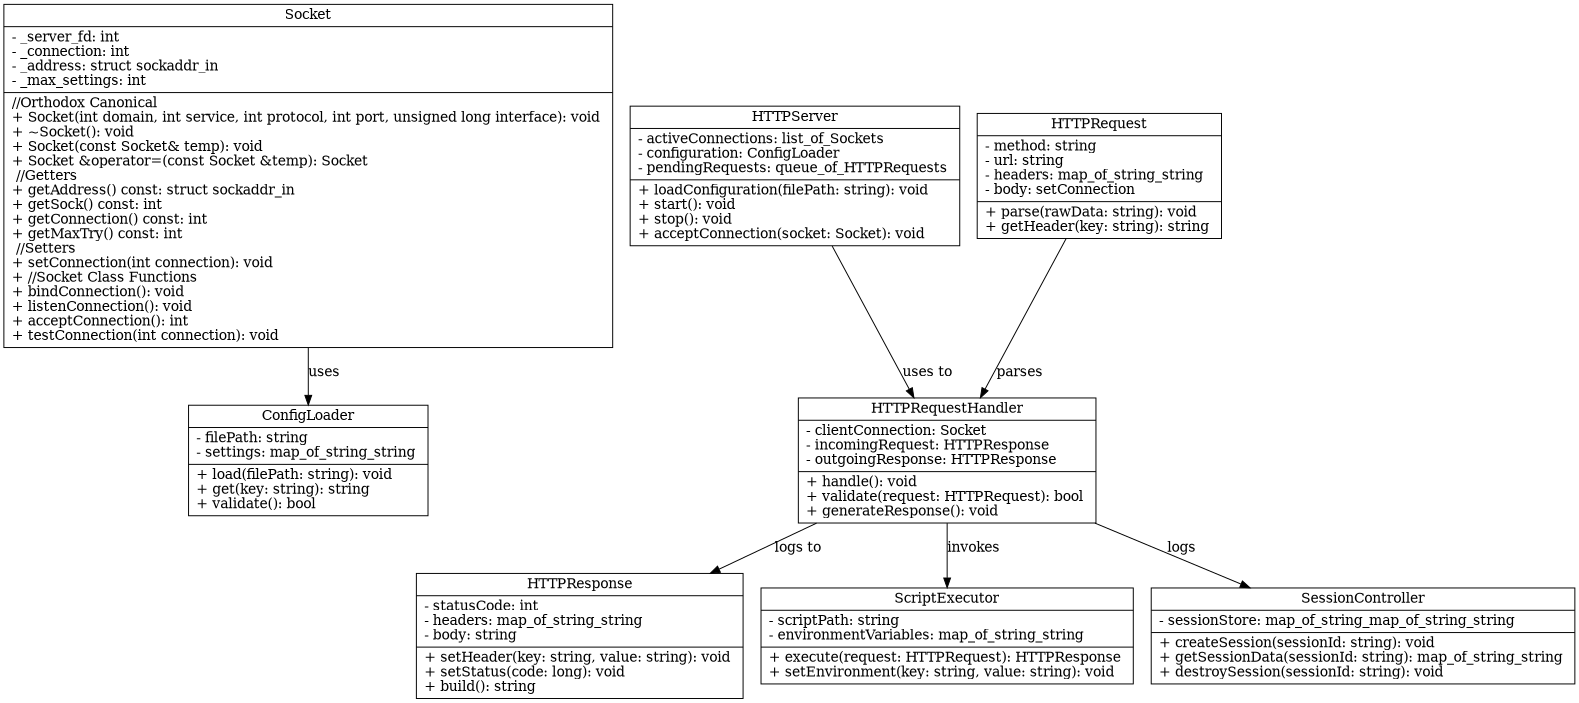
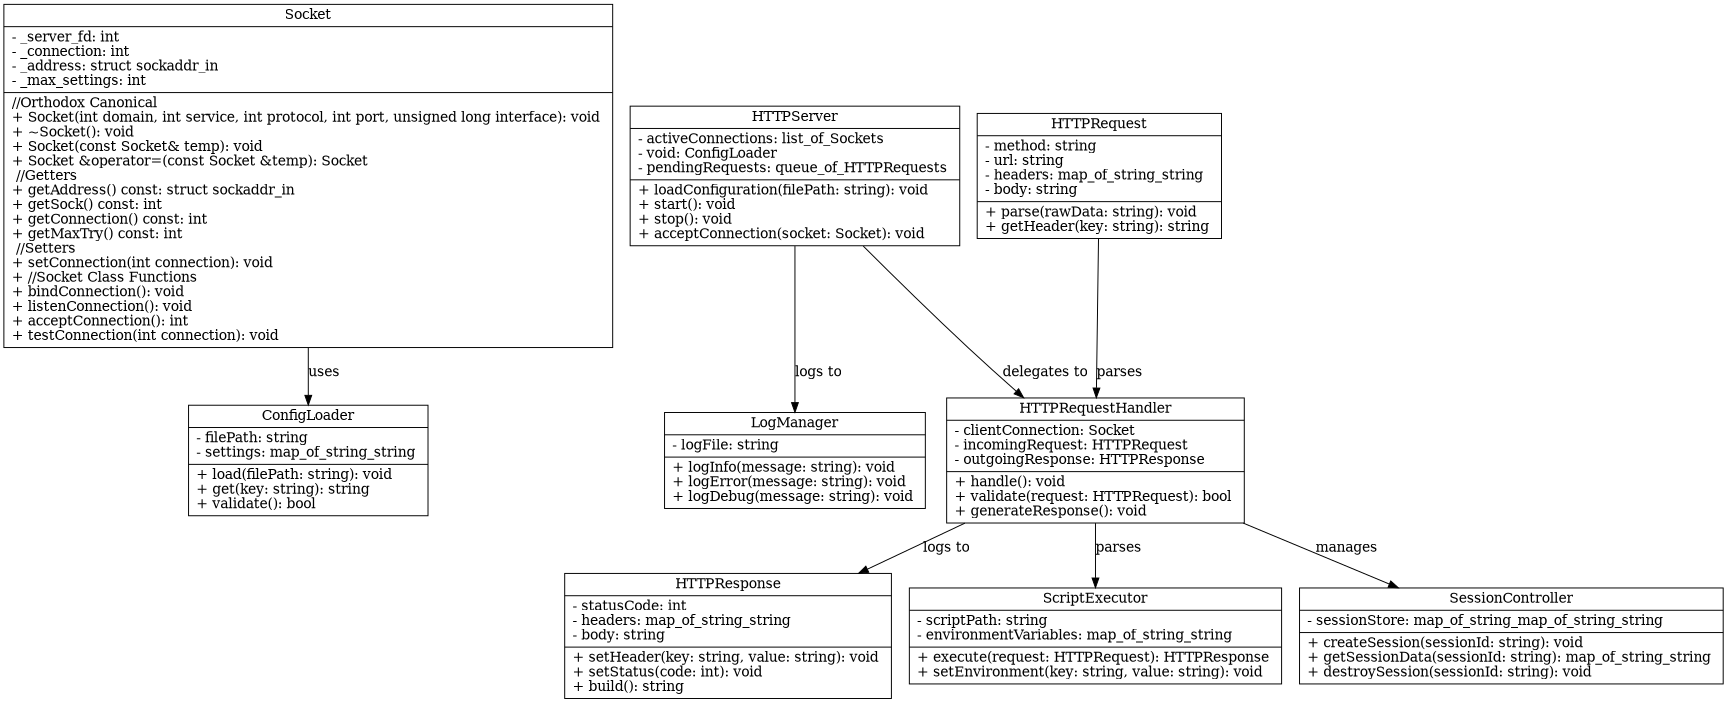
(741, 154) -> (710, 154)
(1063, 190) -> (1033, 190)
(928, 373) -> (1045, 373)
(930, 445) -> (1074, 445)
none -> (795, 460)
(974, 548) -> (1119, 548)
(1182, 548) -> (1347, 548)
(527, 672) -> (670, 672)
